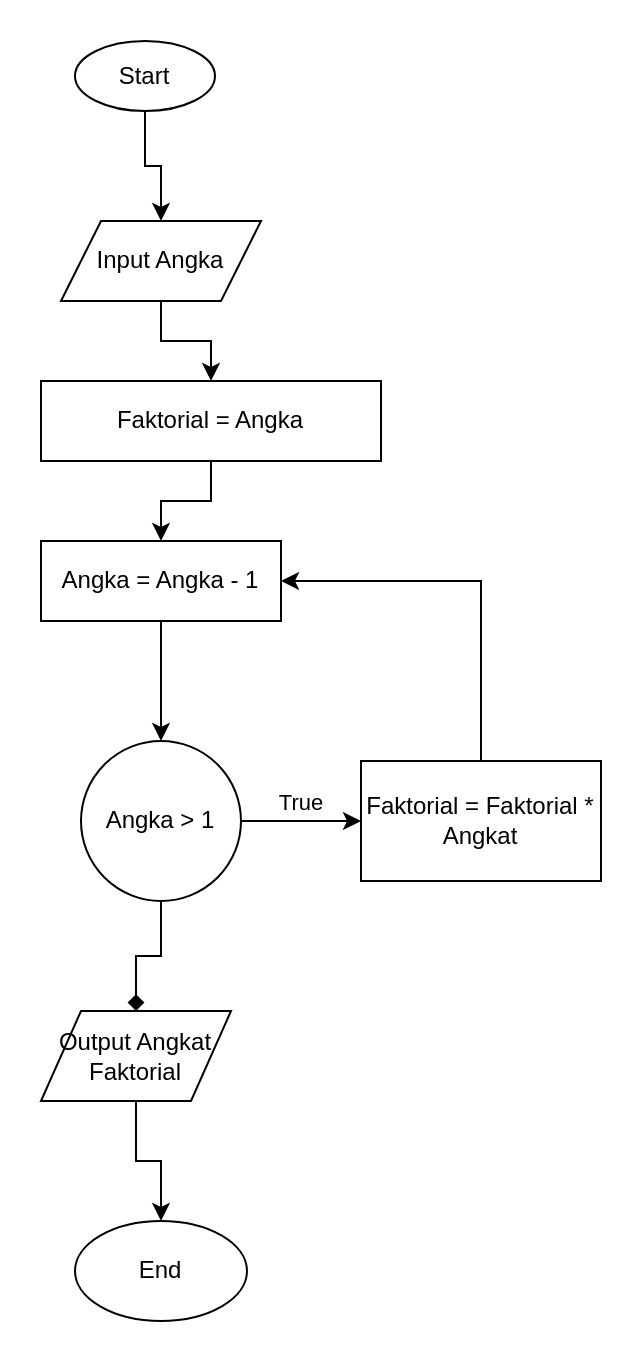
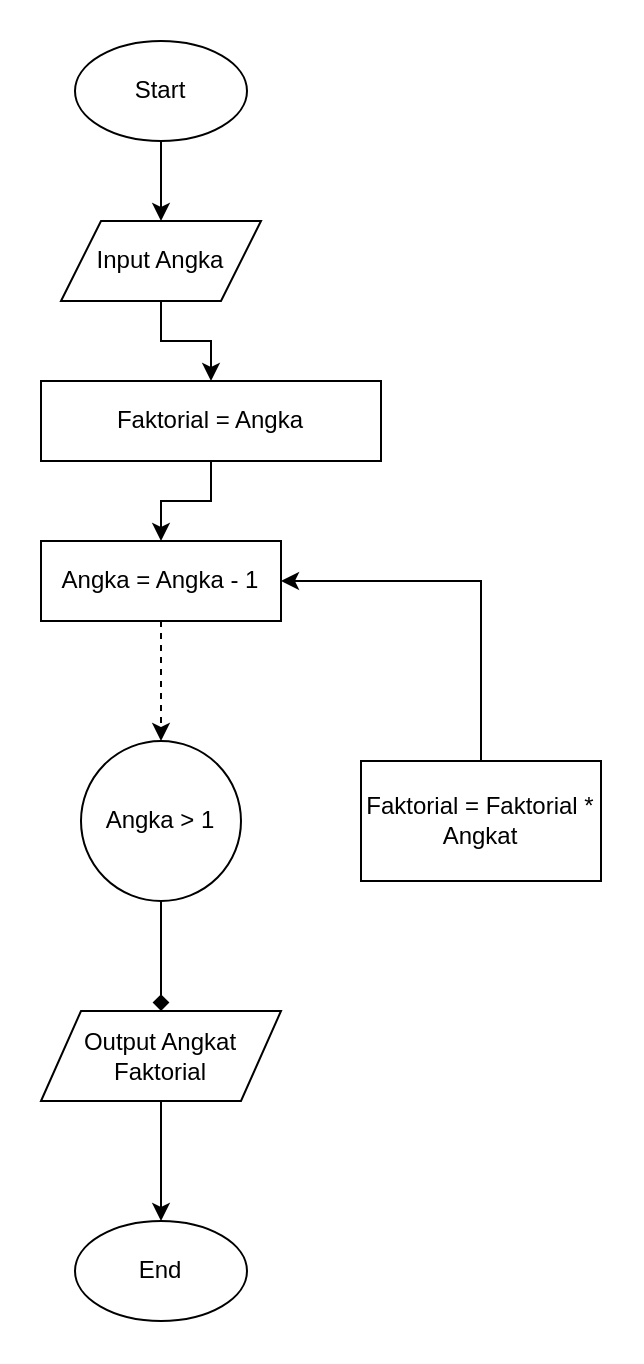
(145, 76) -> (161, 91)
(161, 676) -> (161, 676)
(294, 821) -> none
(136, 1056) -> (161, 1056)
